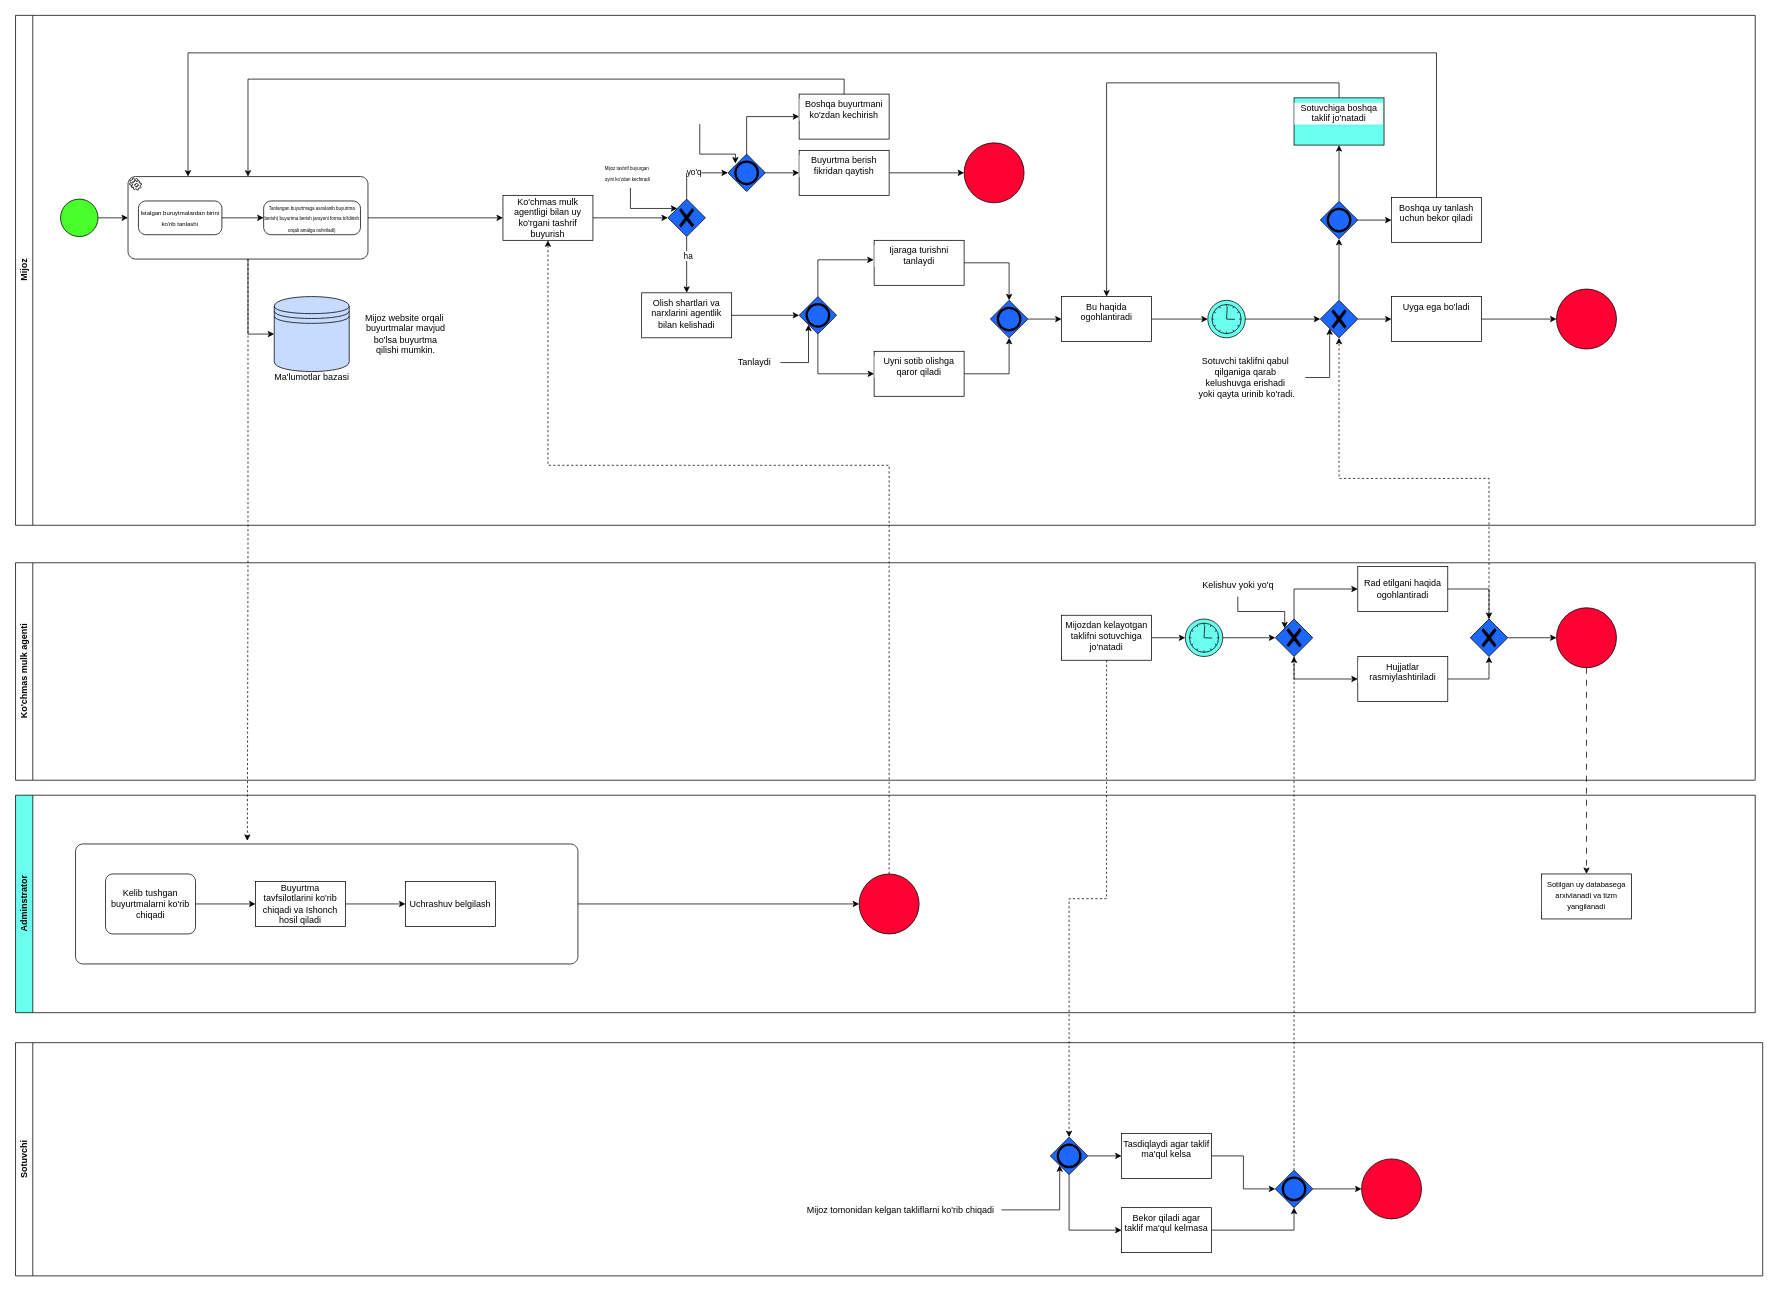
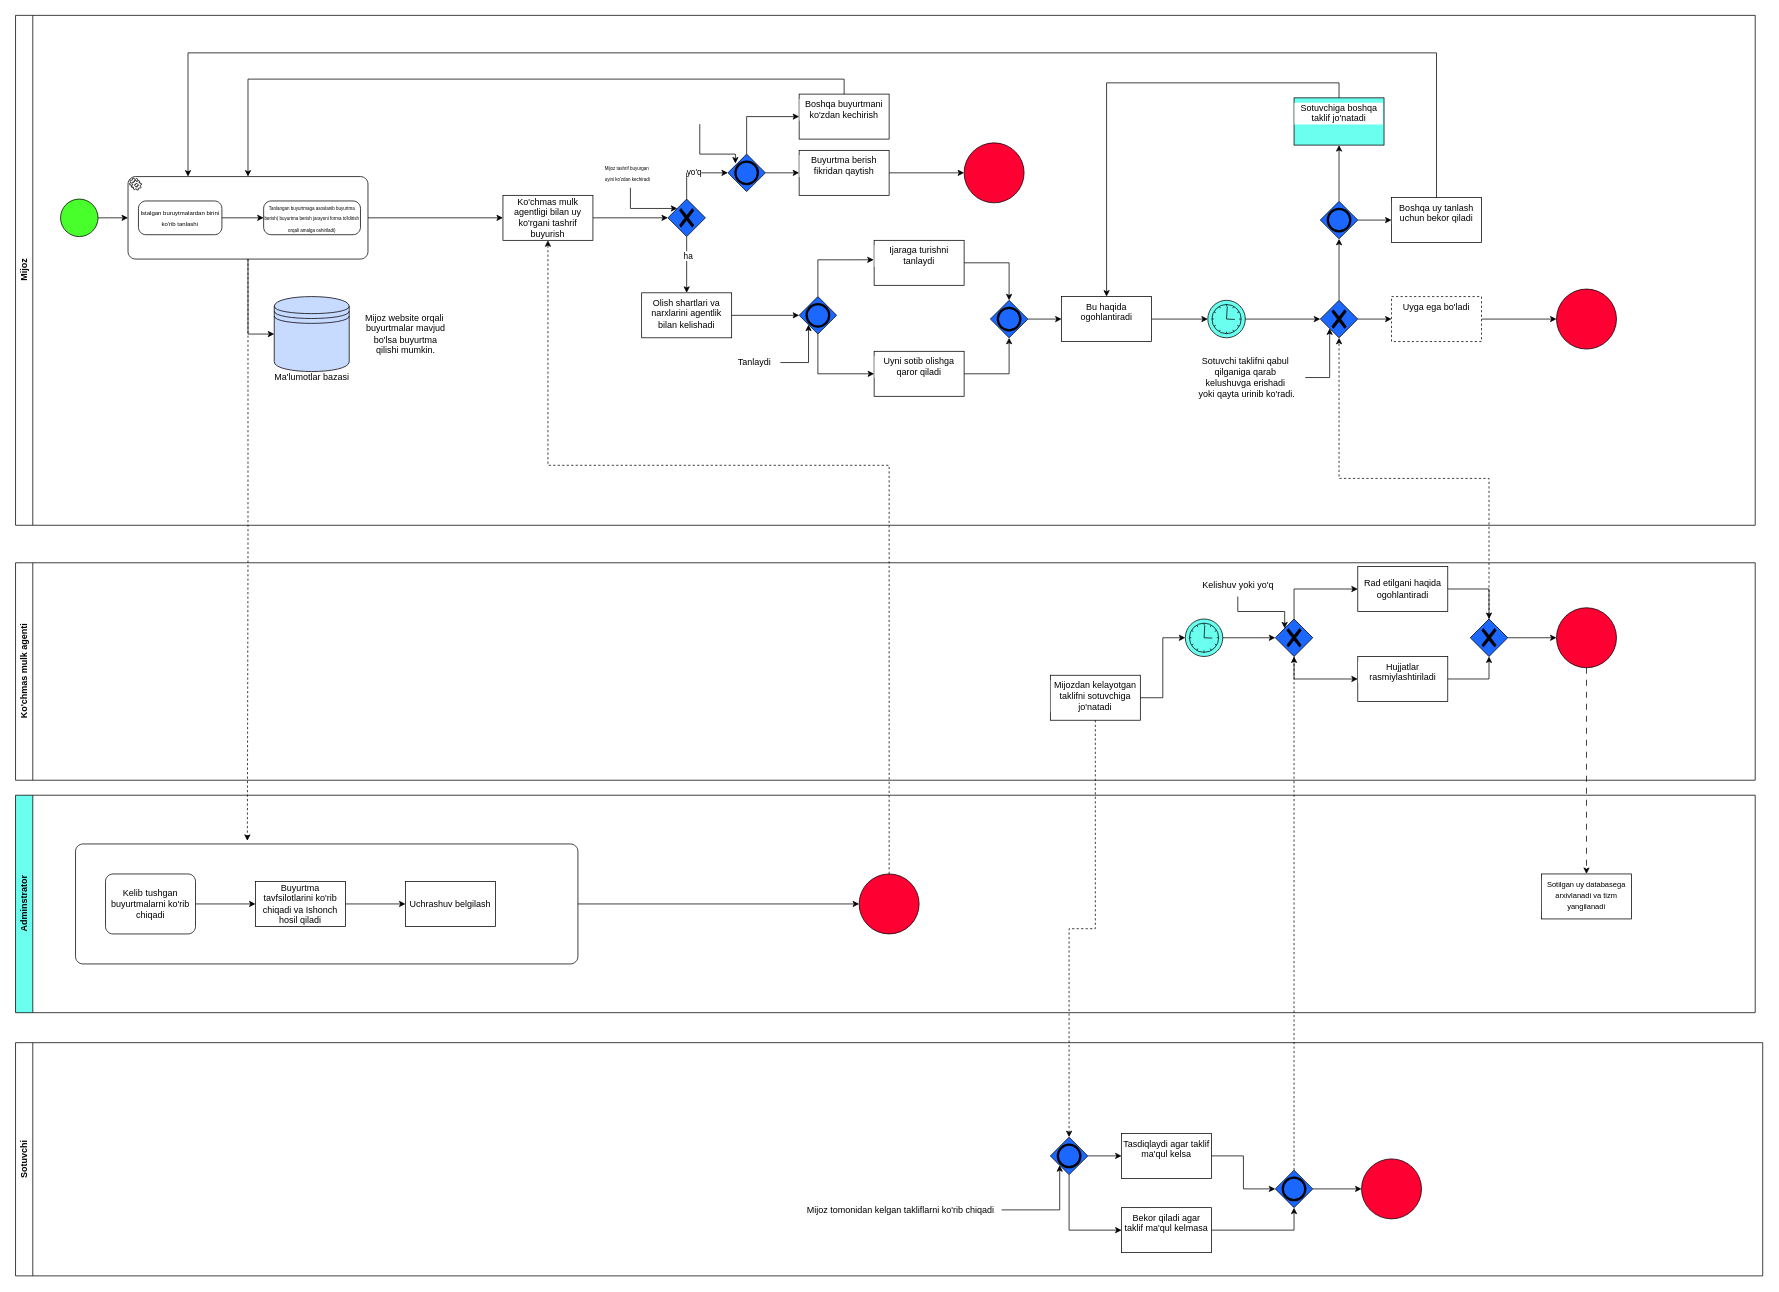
(1437, 319) -> (1437, 319)
(1107, 638) -> (1095, 698)
